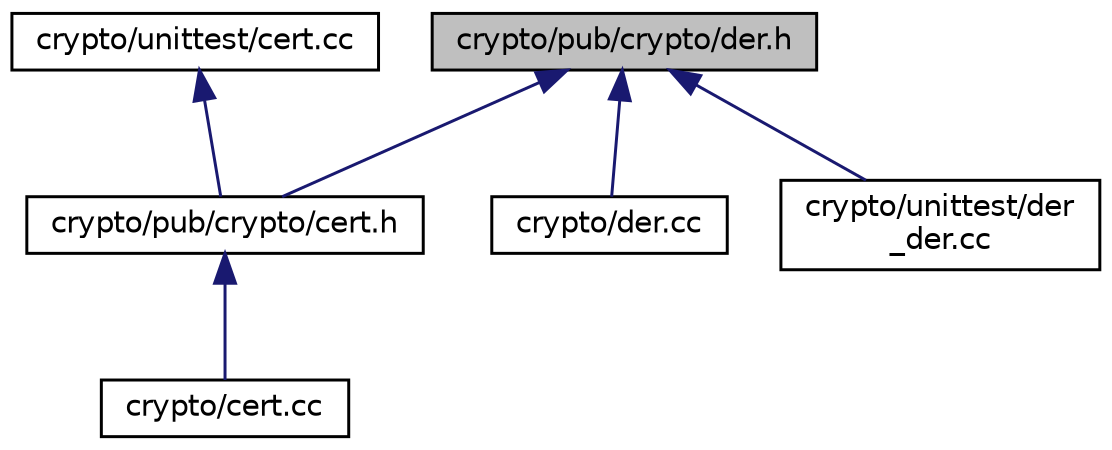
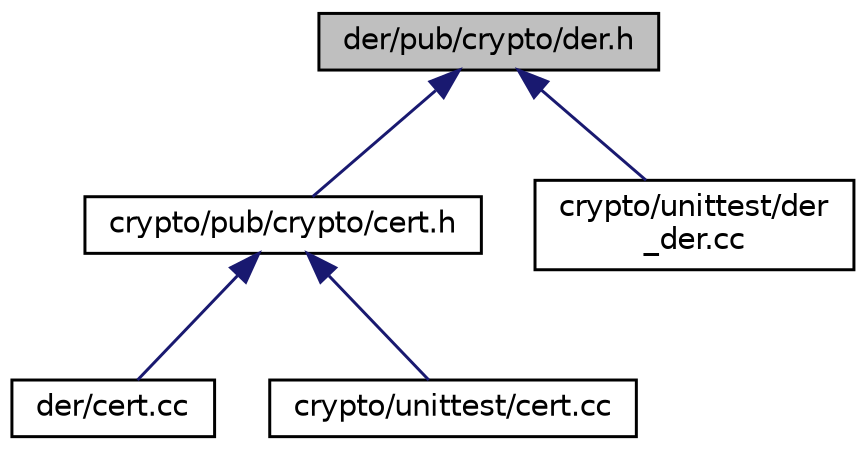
(624, 42) -> (489, 42)
(213, 149) -> (379, 328)
(610, 225) -> none
(225, 408) -> (113, 408)
